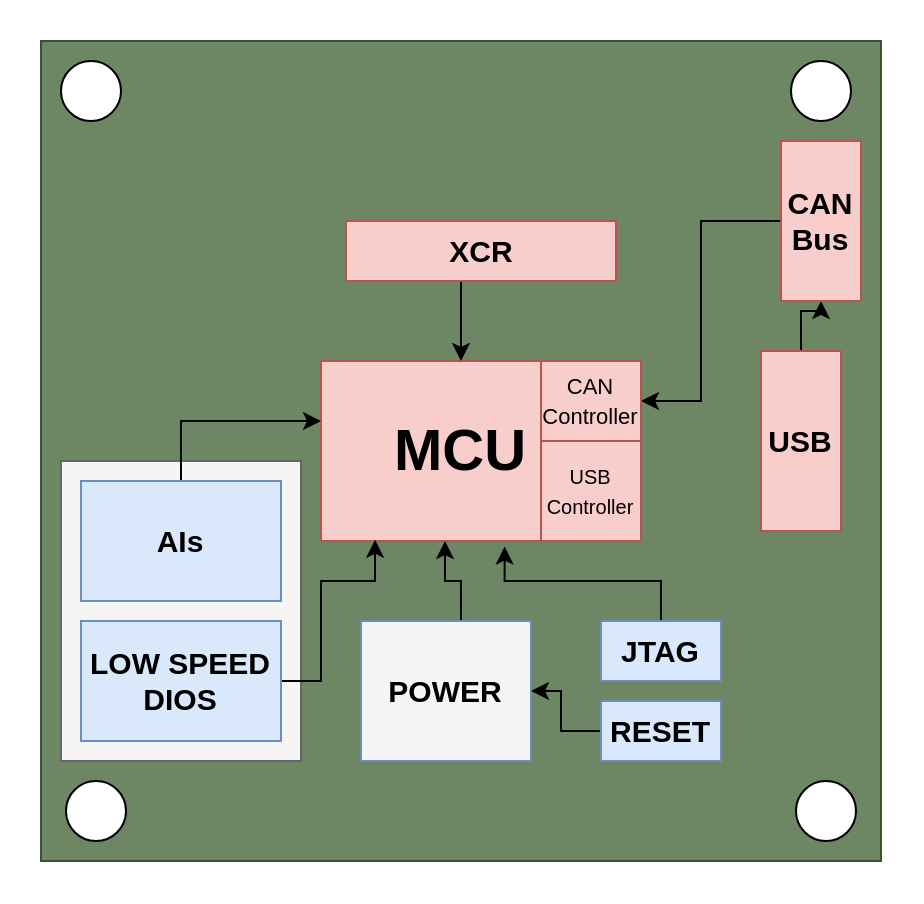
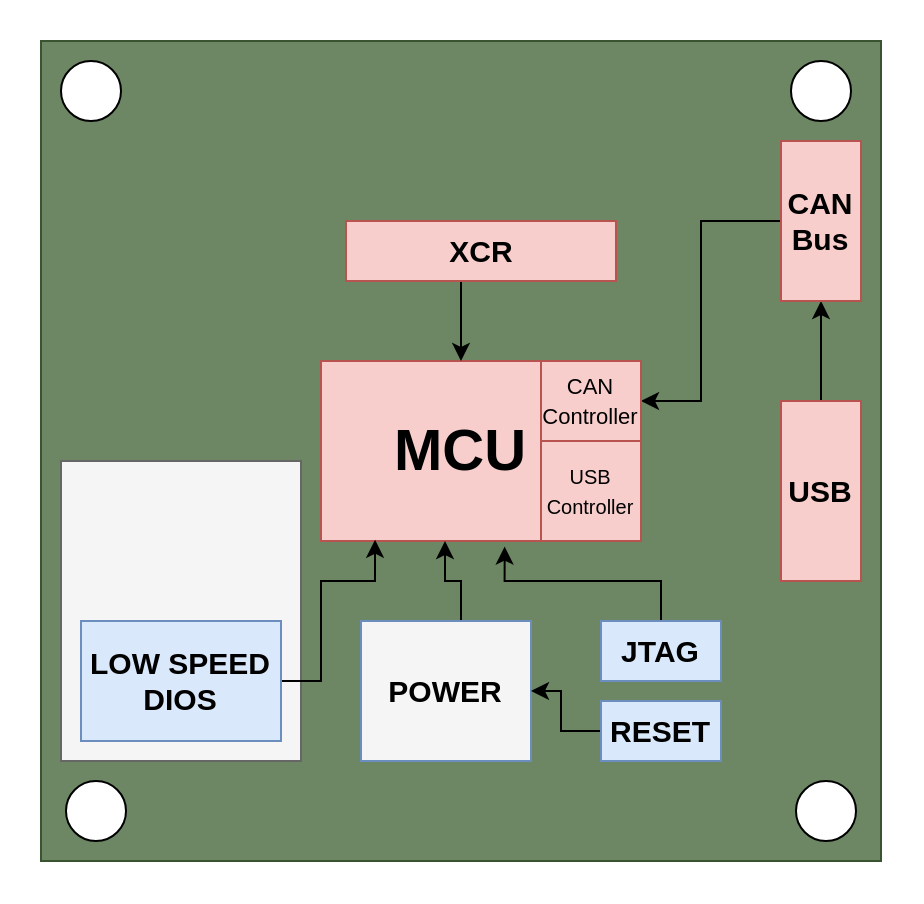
(214, 421) -> none
(801, 441) -> (821, 491)
(181, 541) -> none
